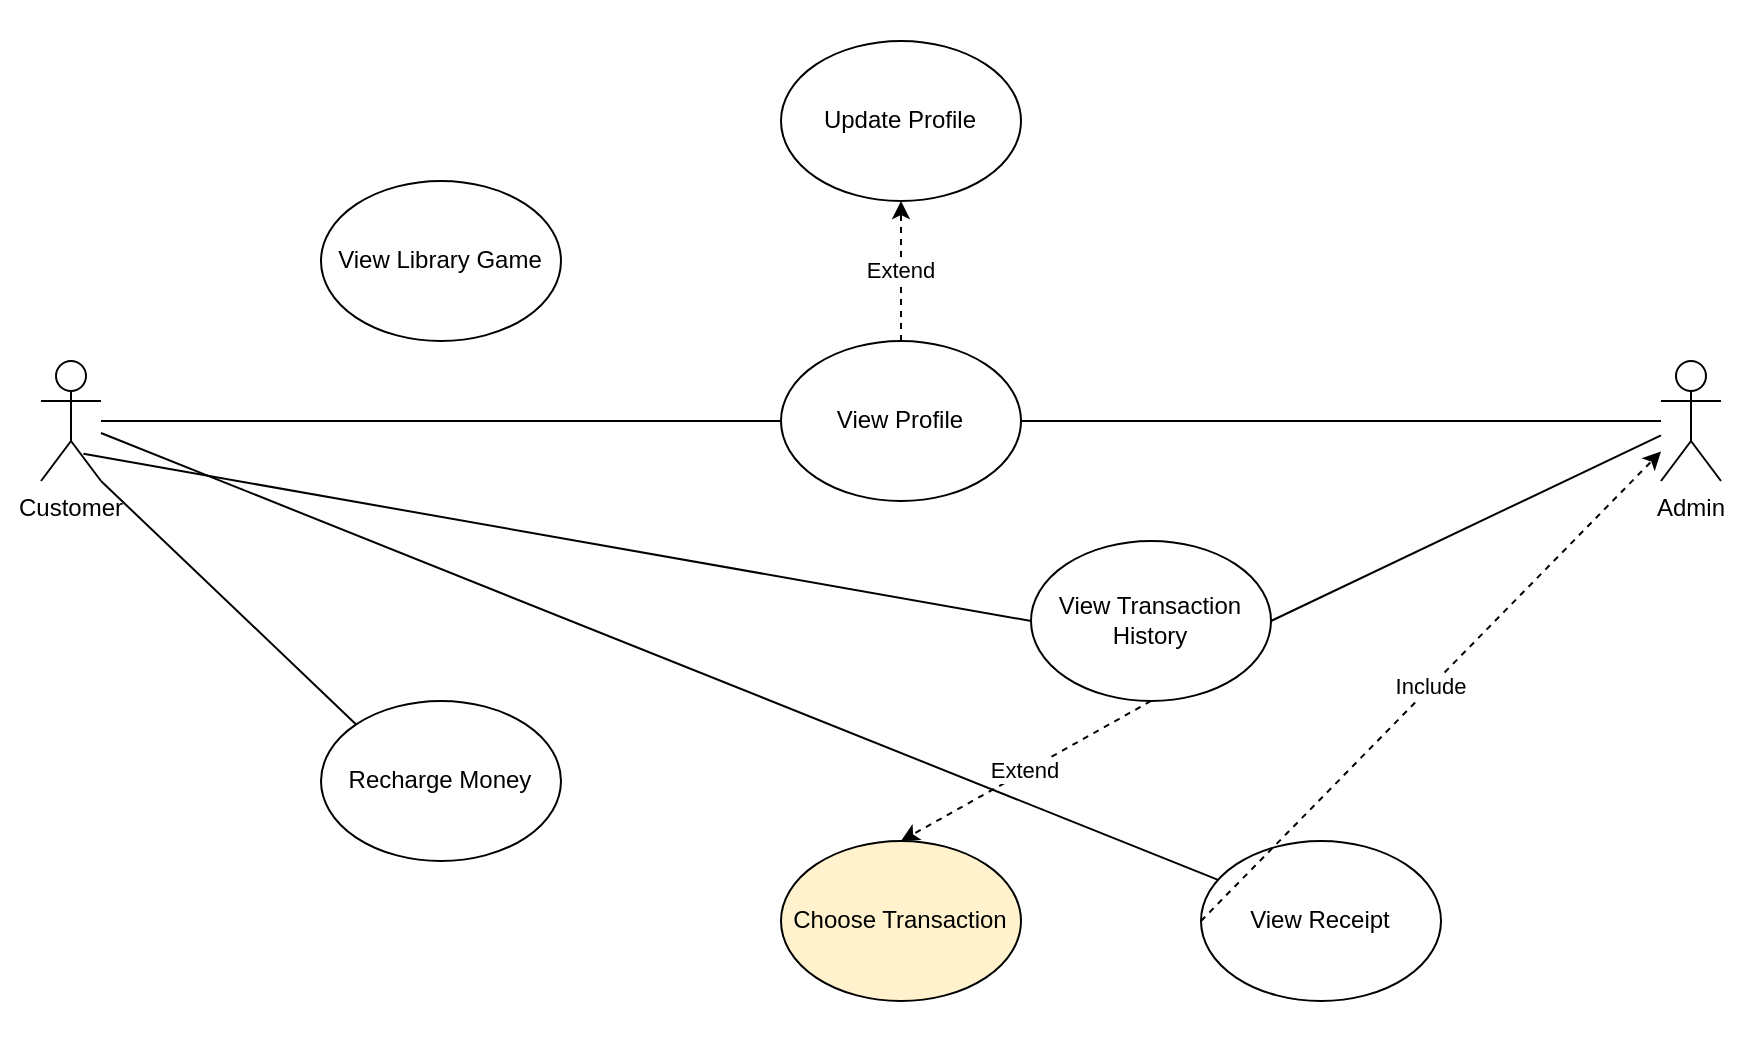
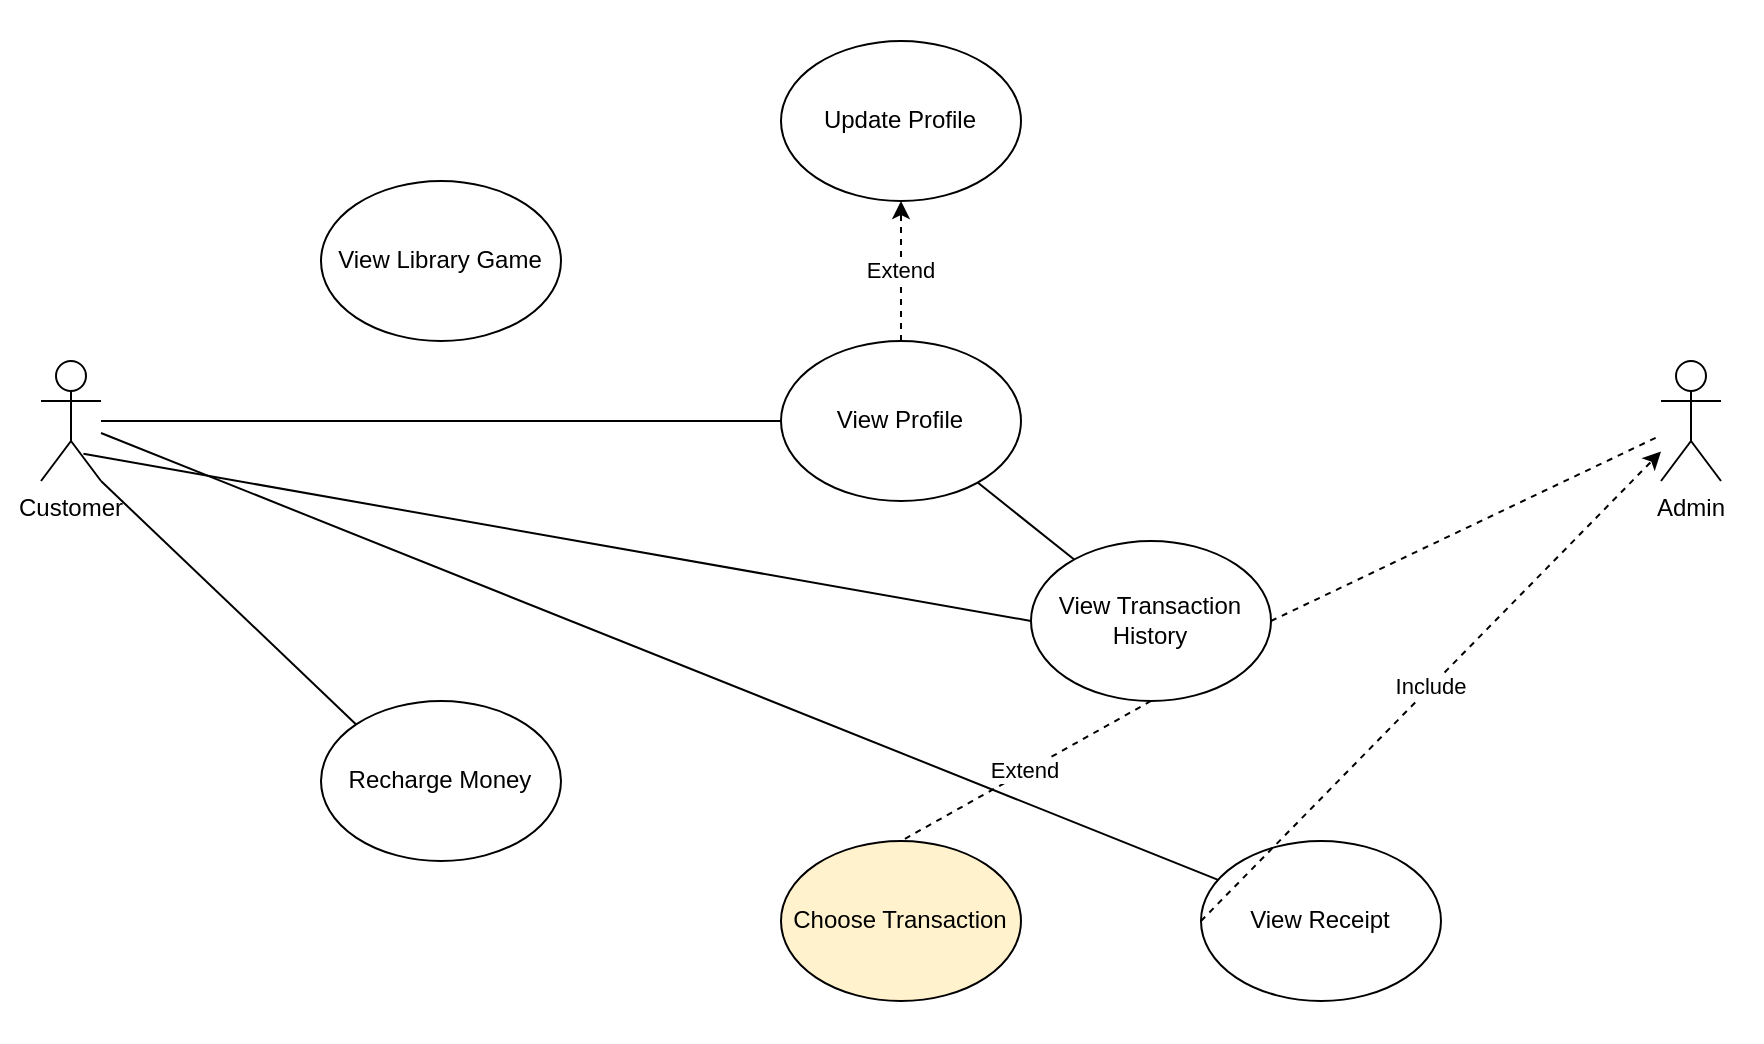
(1341, 421) -> (1026, 521)
(1467, 527) -> (1467, 527)
(914, 834) -> (909, 837)
